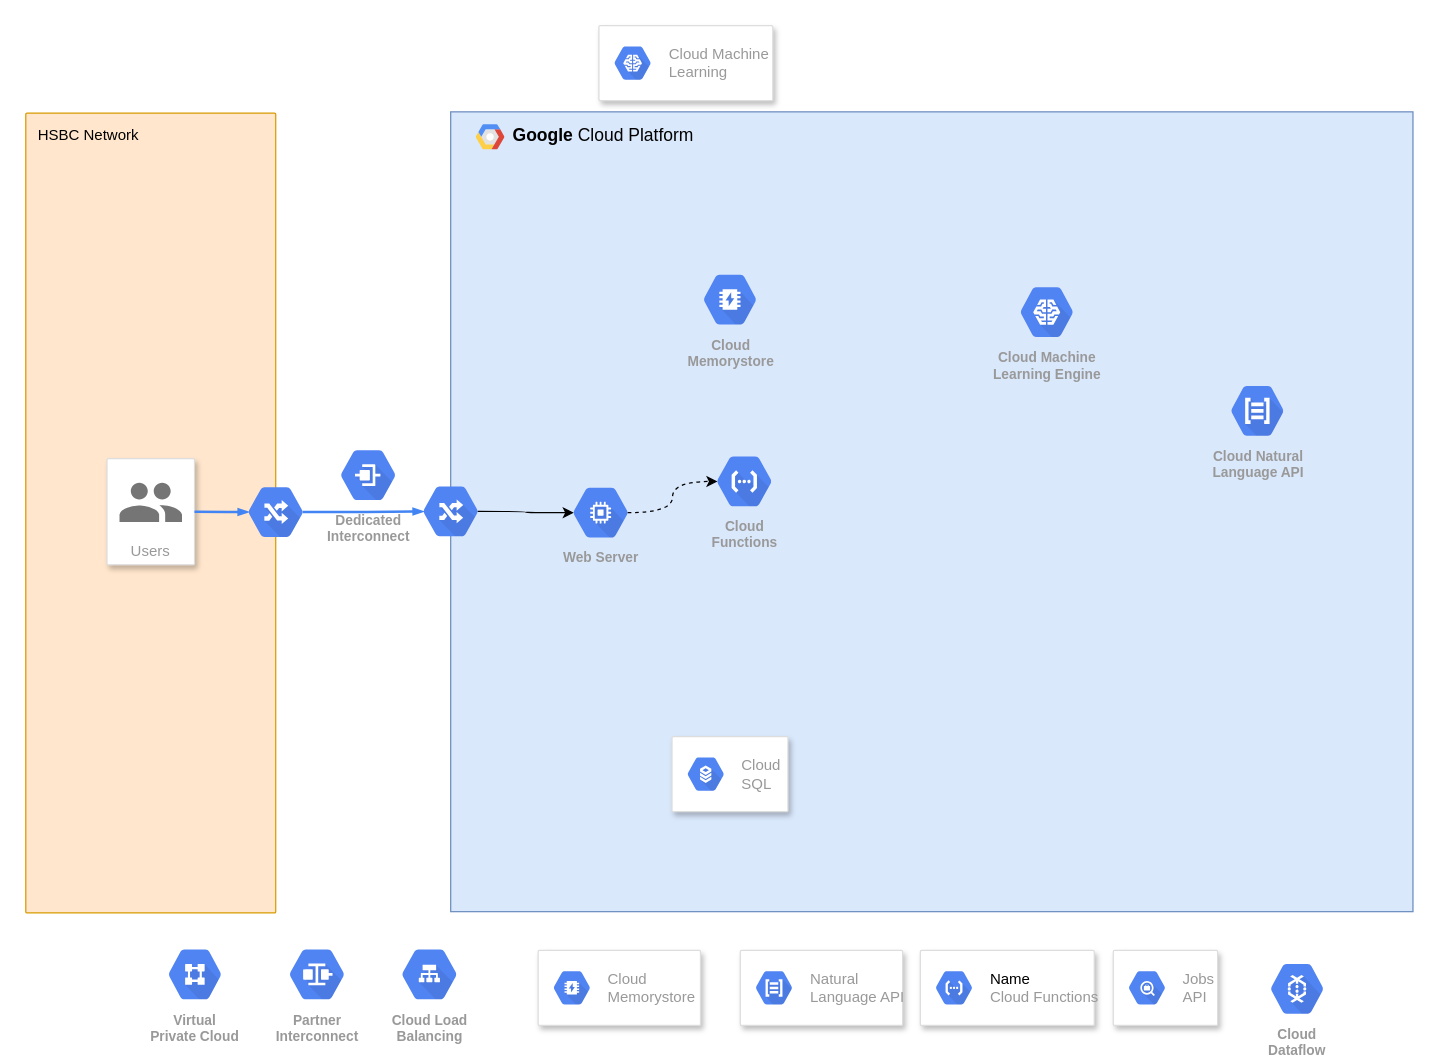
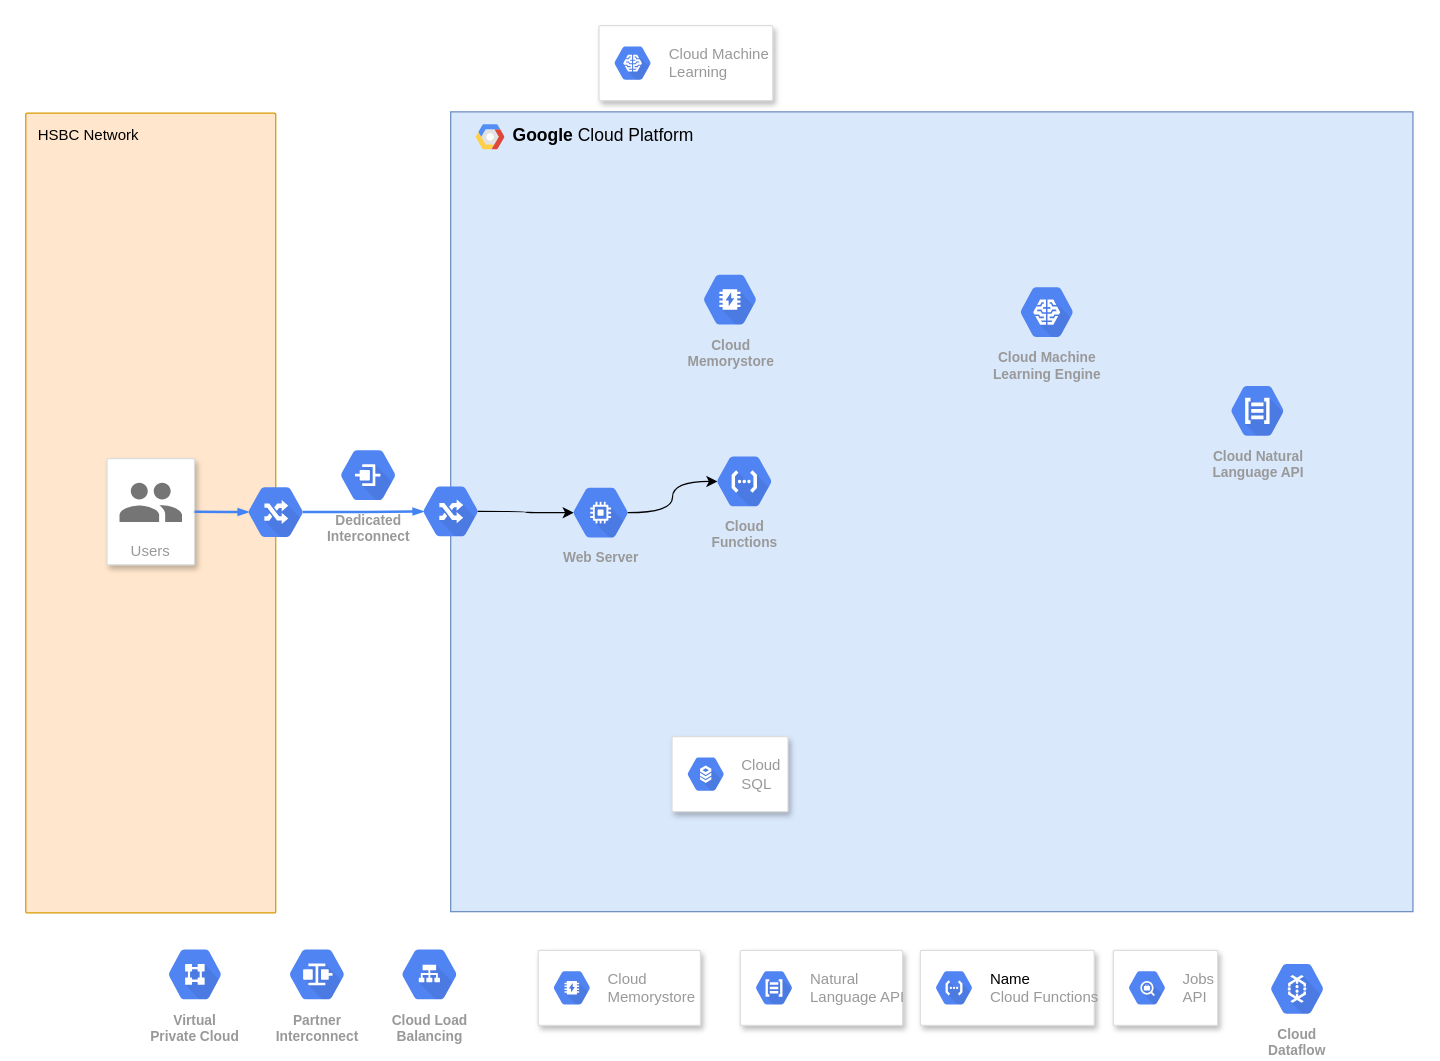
(671, 502) -> (671, 502)
